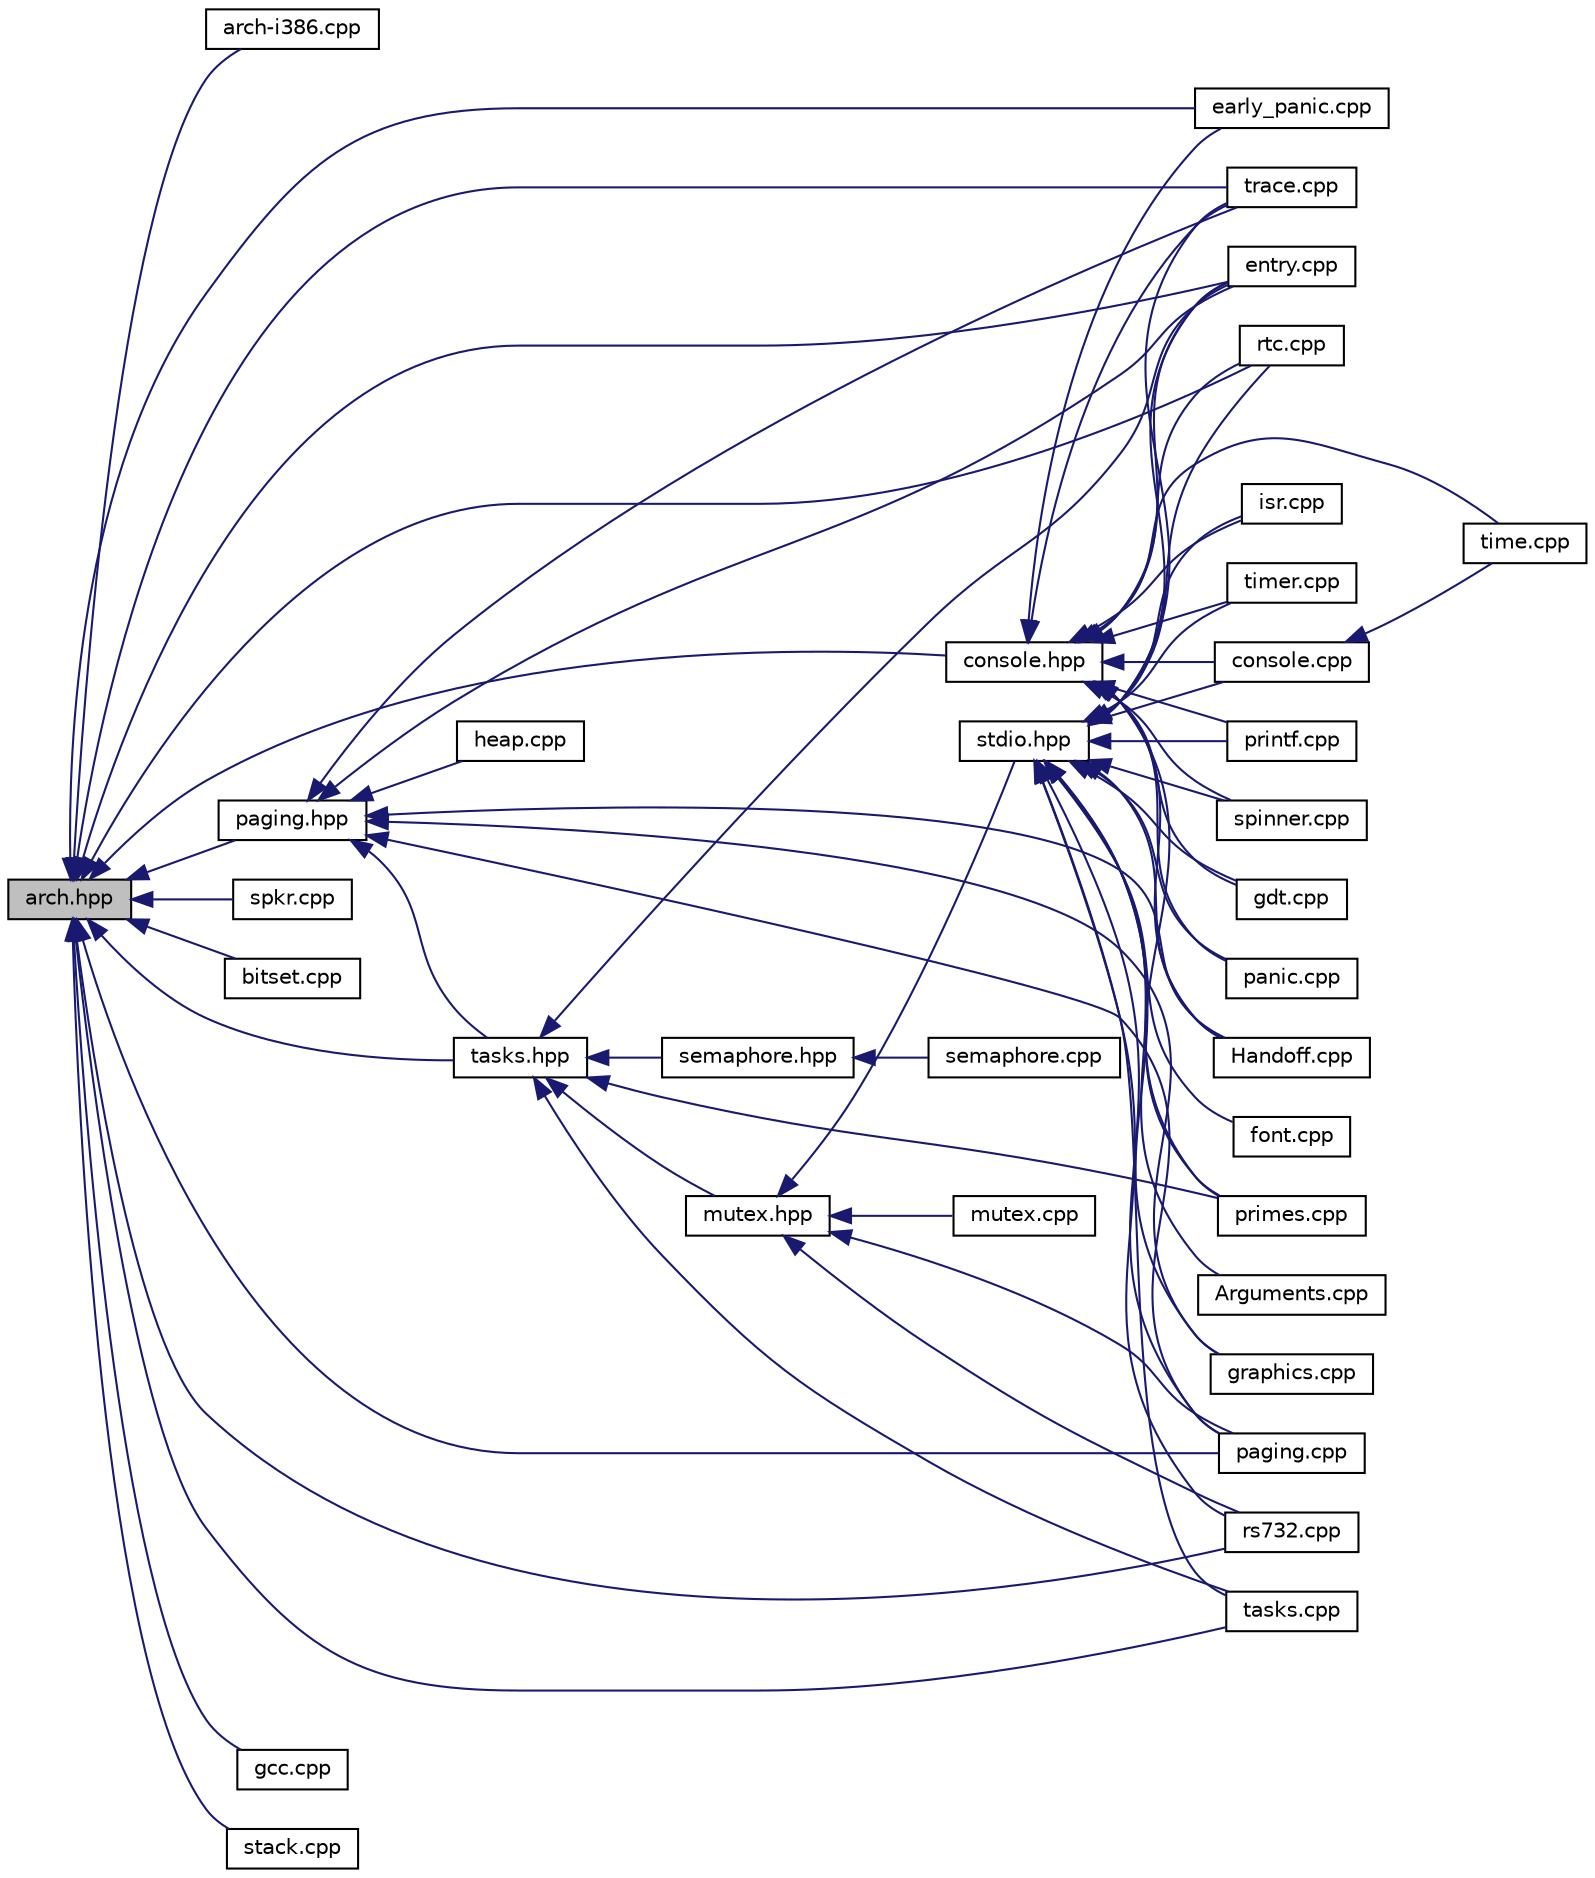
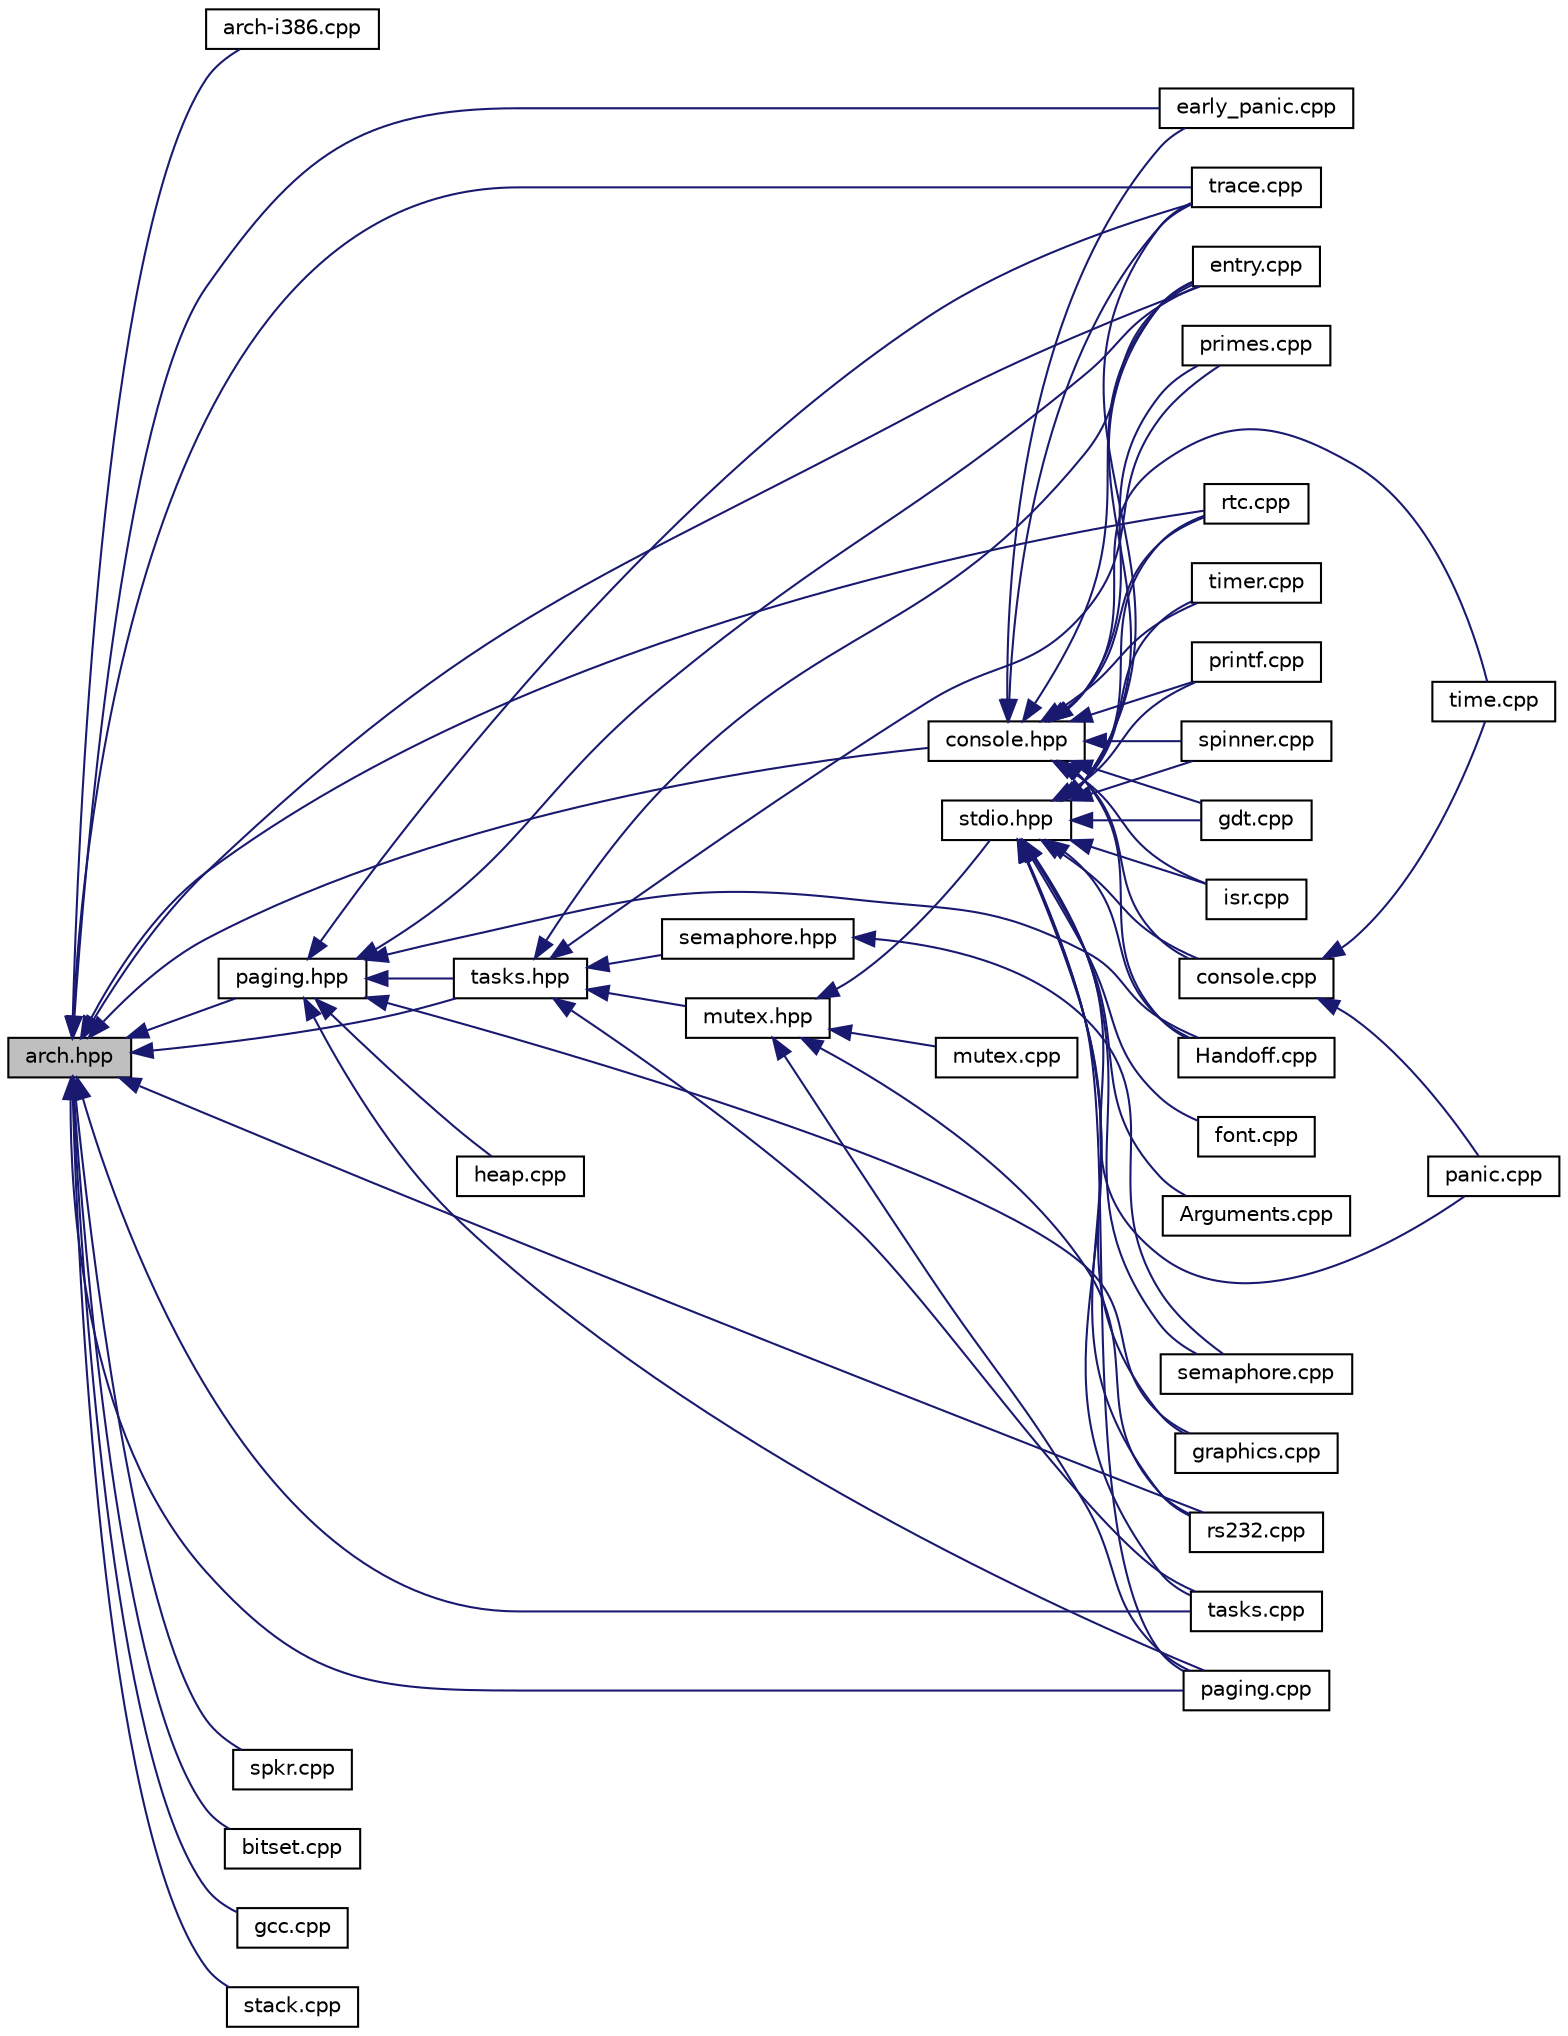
(1158, 834) -> (1415, 1075)
(1145, 987) -> (1115, 1235)
(1292, 1532) -> (1256, 1532)
